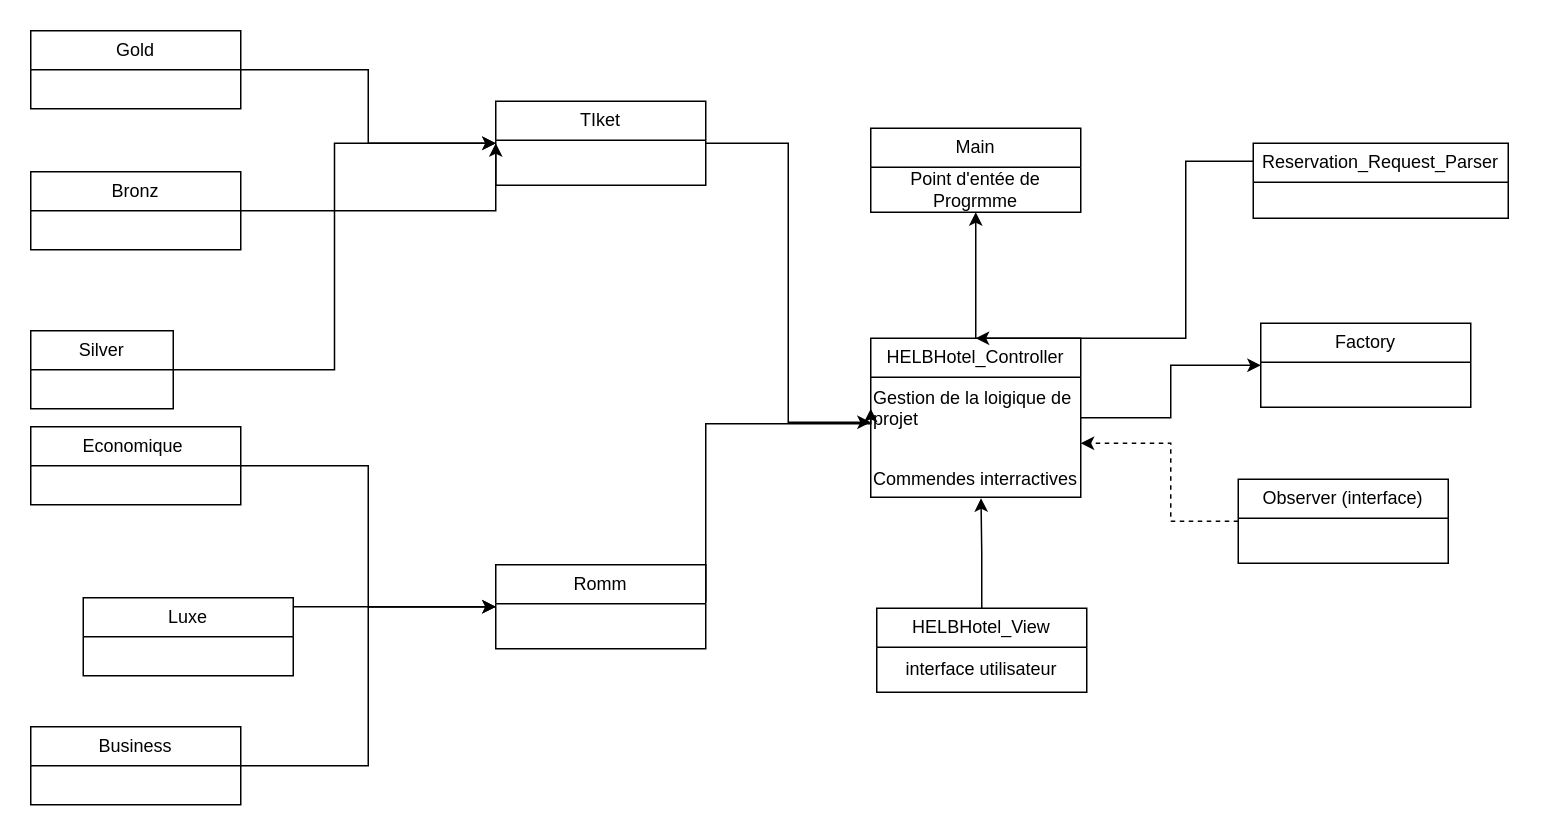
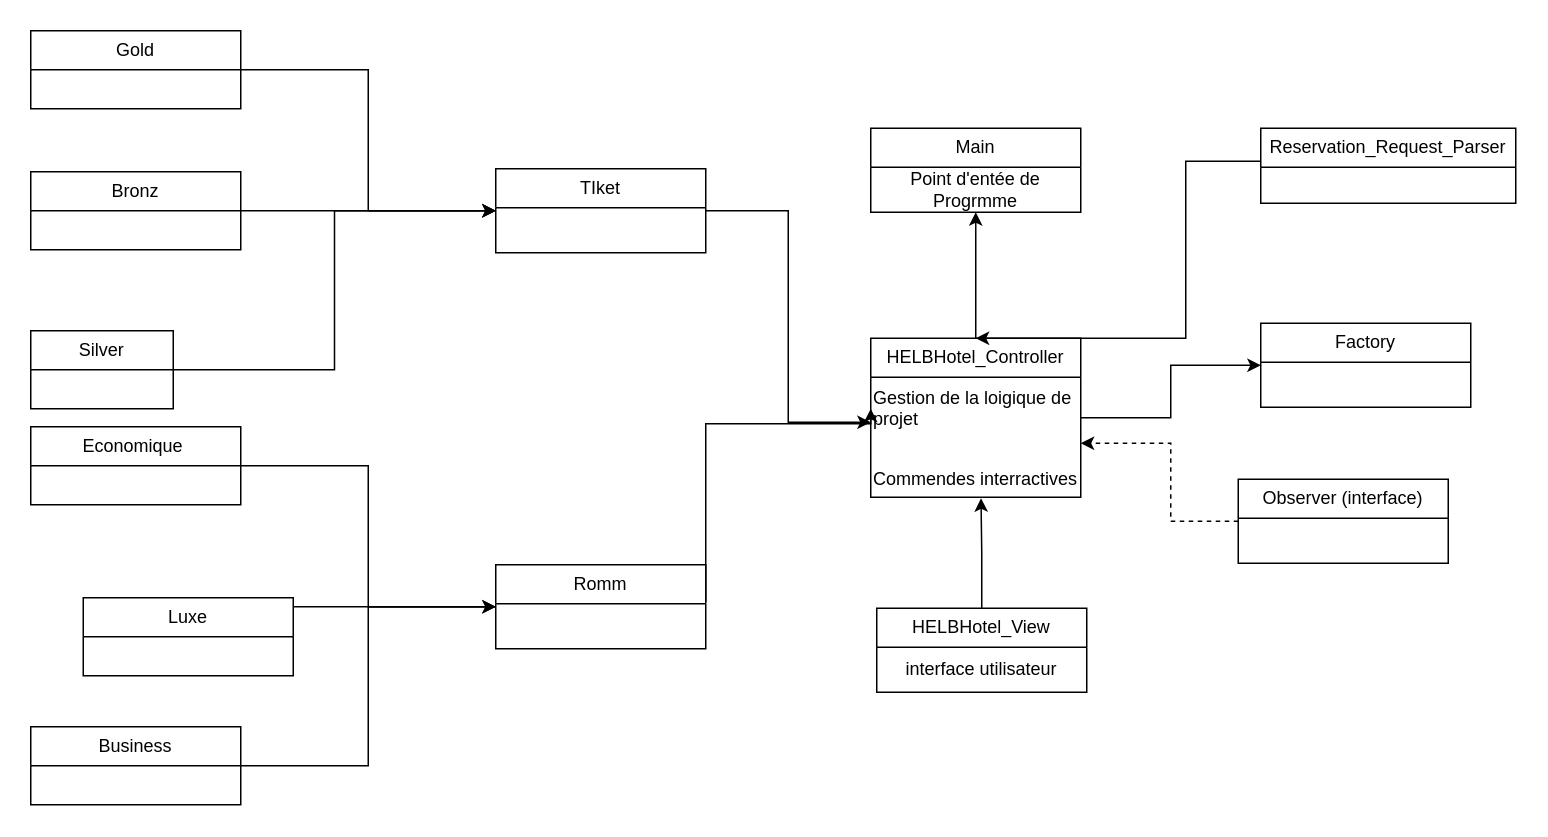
(601, 143) -> (601, 211)
(1381, 181) -> (1388, 166)
